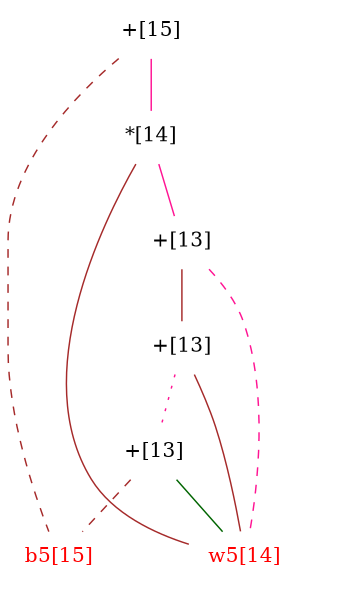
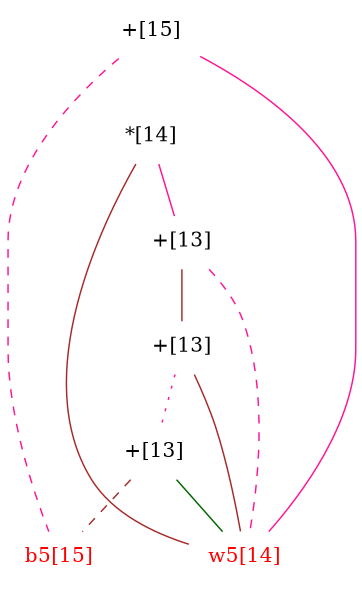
(151, 85) -> (356, 272)
(8, 279) -> (8, 279)
